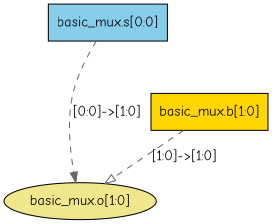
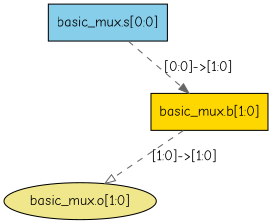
(71, 104) -> (155, 64)
